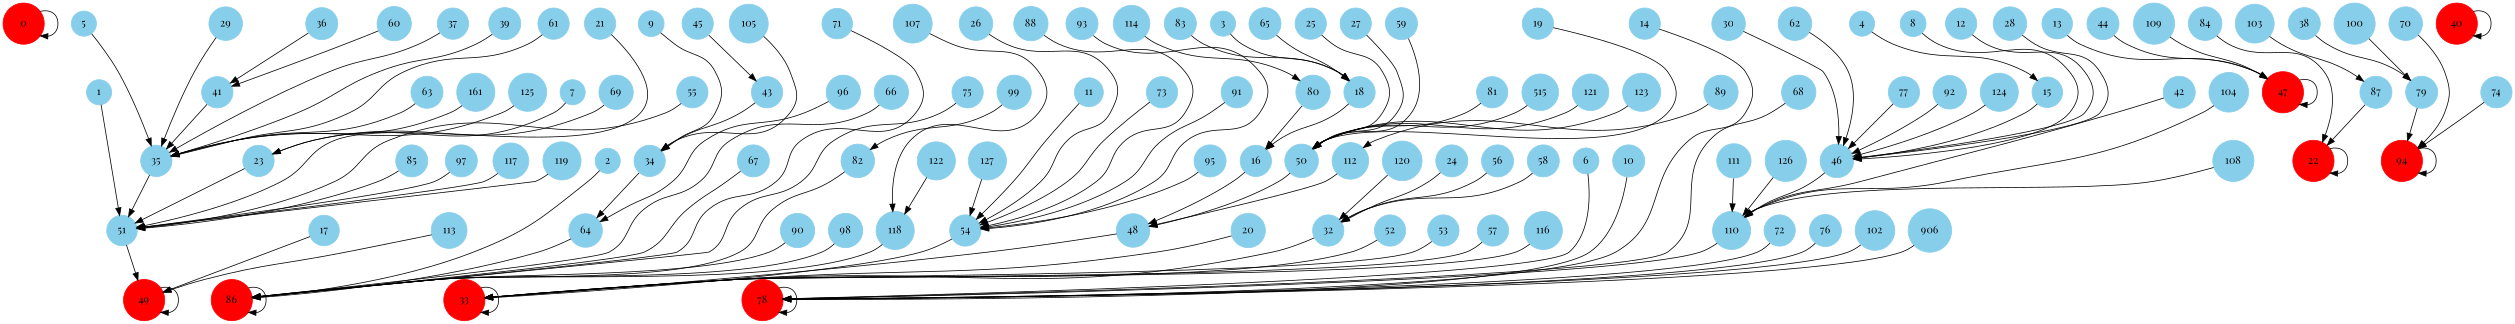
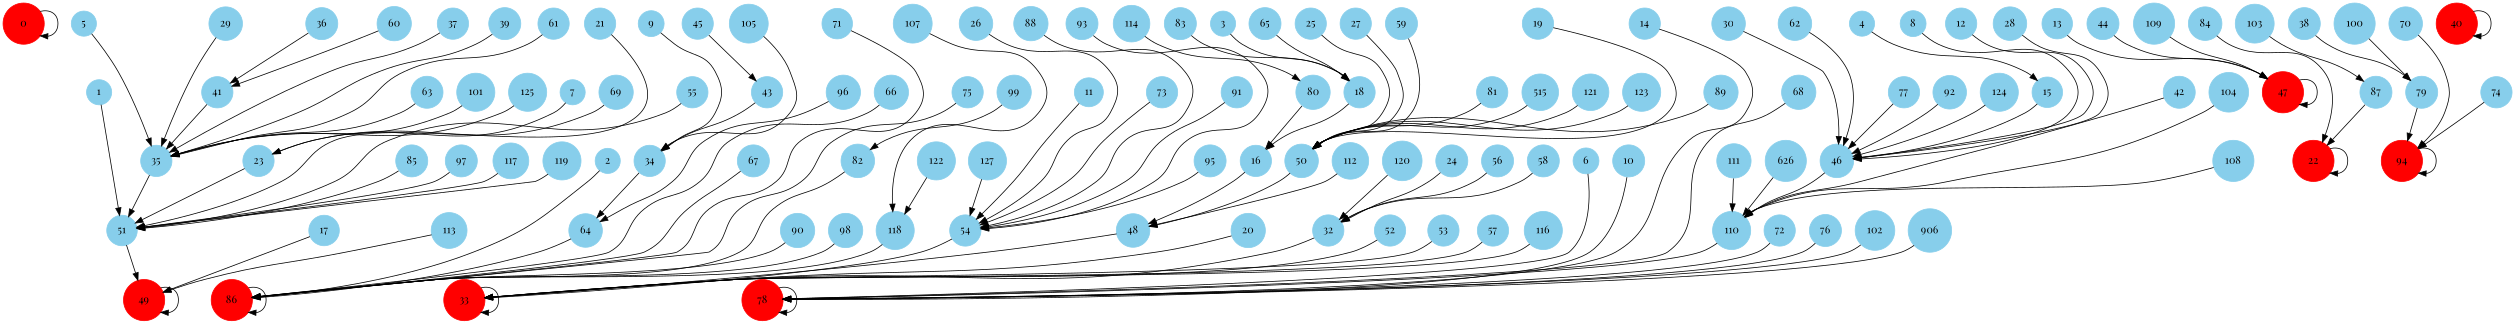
(476, 92) -> (476, 92)
(1505, 122) -> (1465, 119)
(1786, 161) -> (1786, 161)
